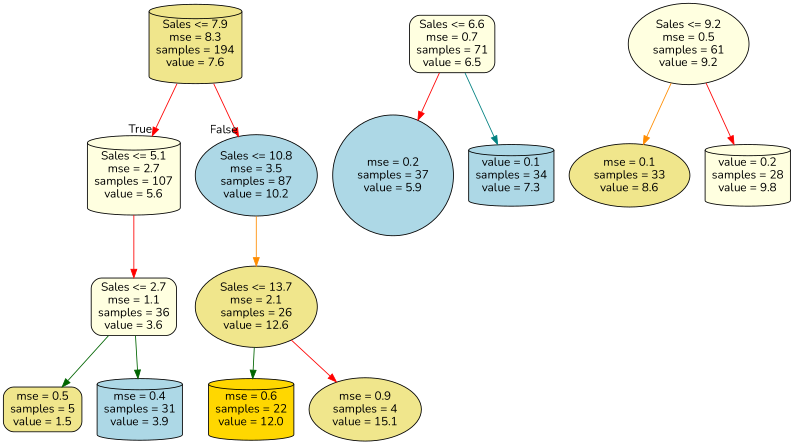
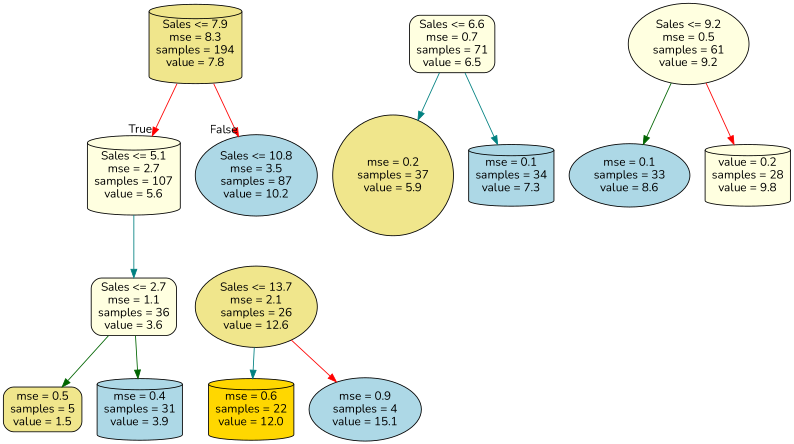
(195, 44) -> (195, 44)
(430, 92) -> (430, 92)
(659, 110) -> (659, 110)
(393, 175) -> (393, 175)
(511, 175) -> (511, 175)
(630, 175) -> (630, 175)
(256, 237) -> none
(134, 242) -> (134, 242)
(254, 359) -> (254, 359)
(365, 409) -> (365, 409)
